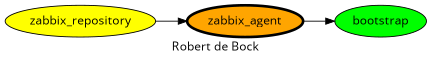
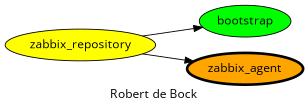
(314, 21) -> (168, 32)
